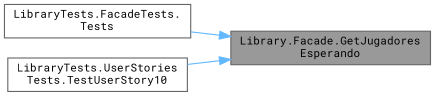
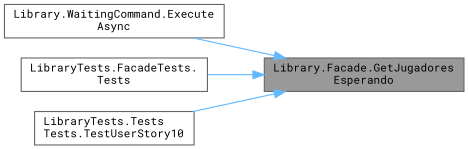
none -> (114, 21)
(98, 75) -> (114, 128)
